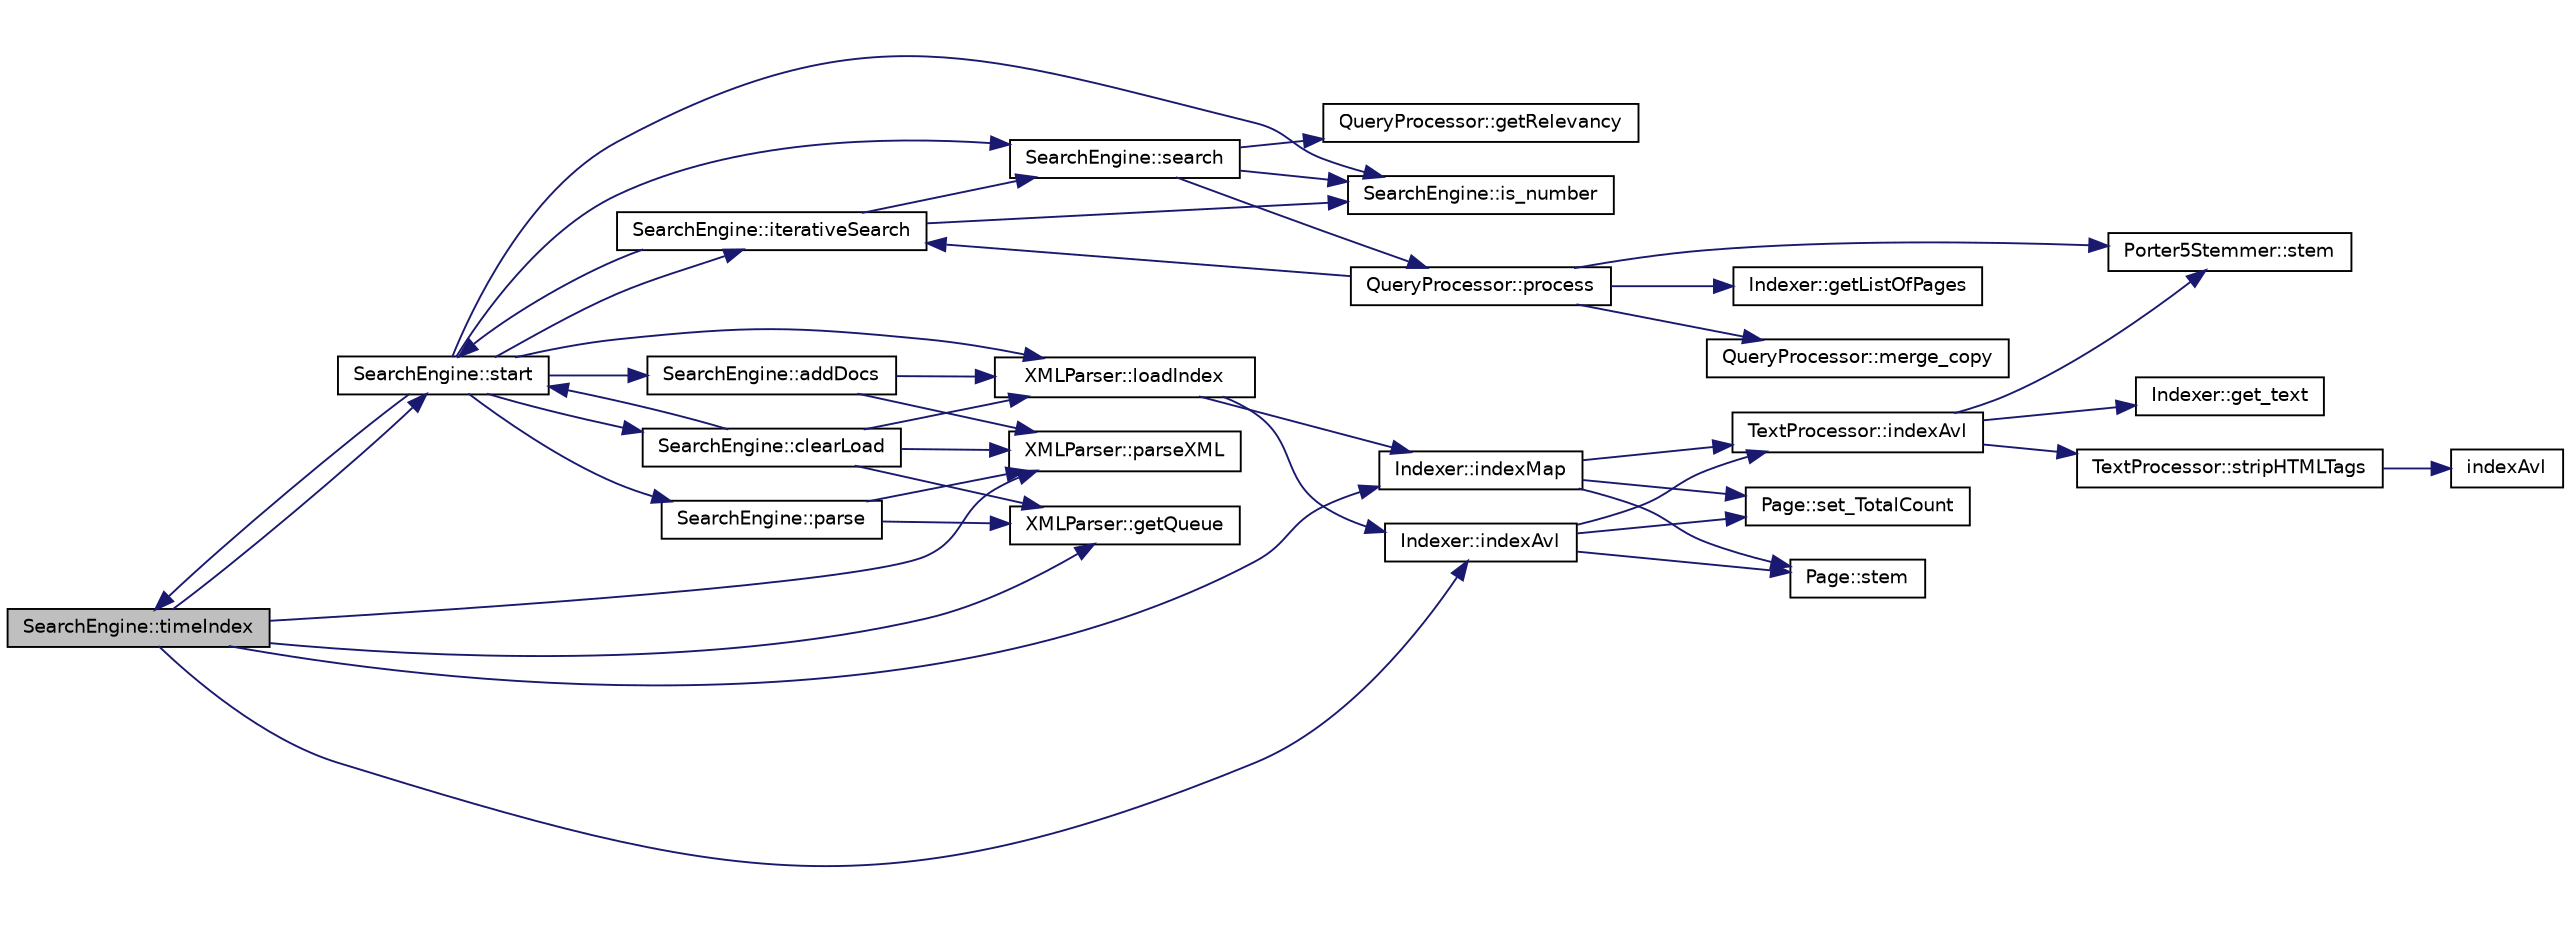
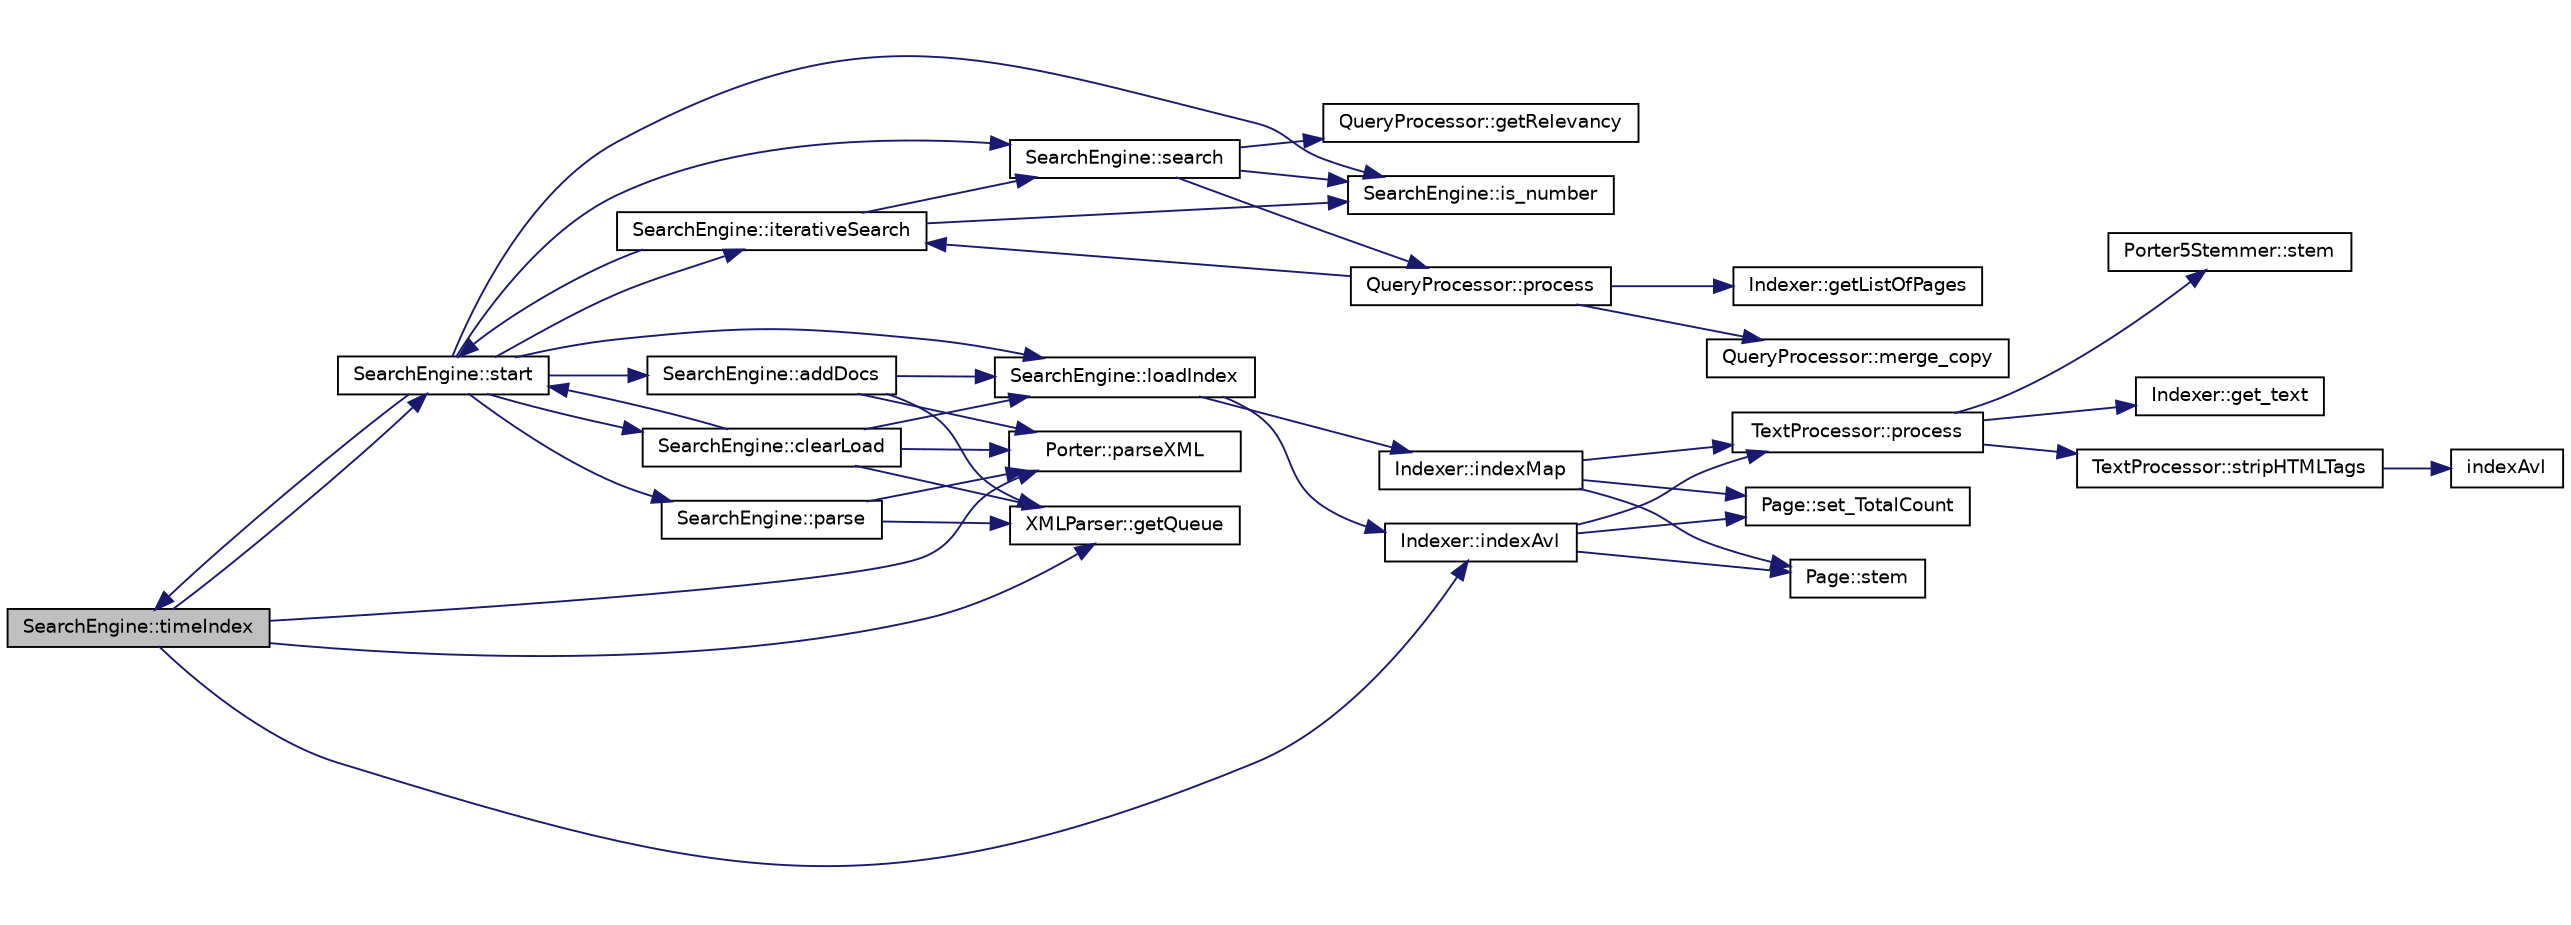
(1831, 244) -> none
(1125, 377) -> (1125, 377)
(1858, 432) -> (1858, 432)
none -> (952, 435)
(1125, 451) -> (1125, 451)
(814, 678) -> none
